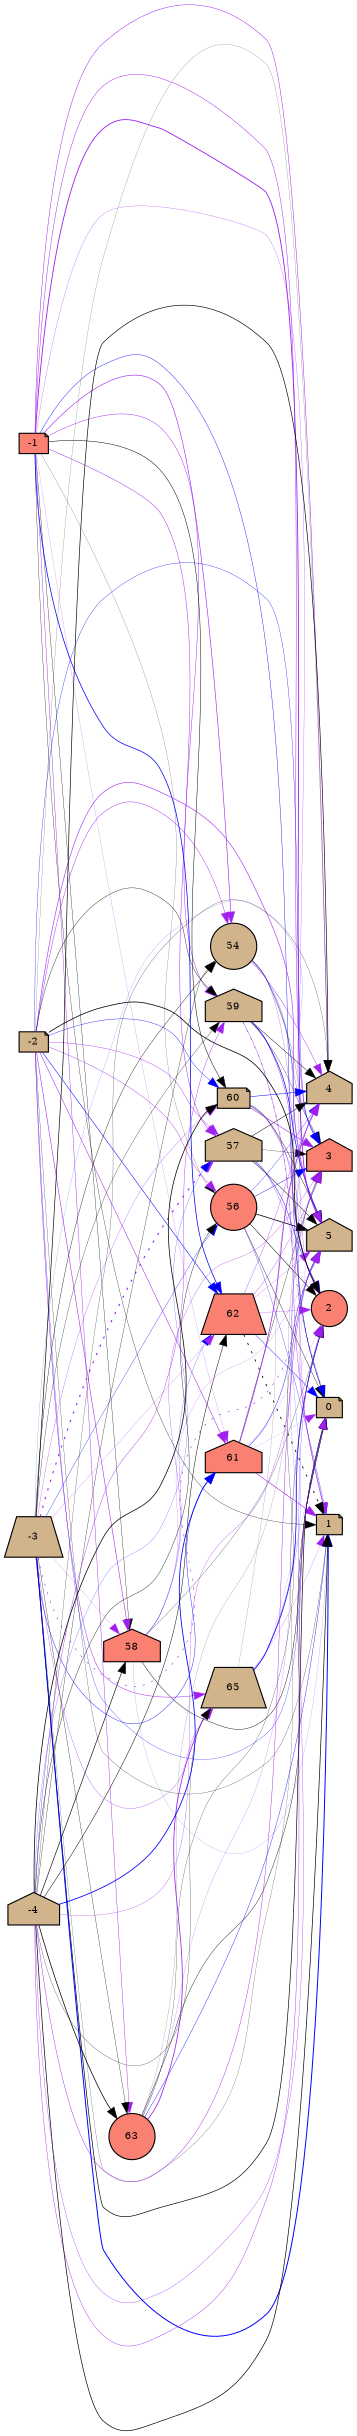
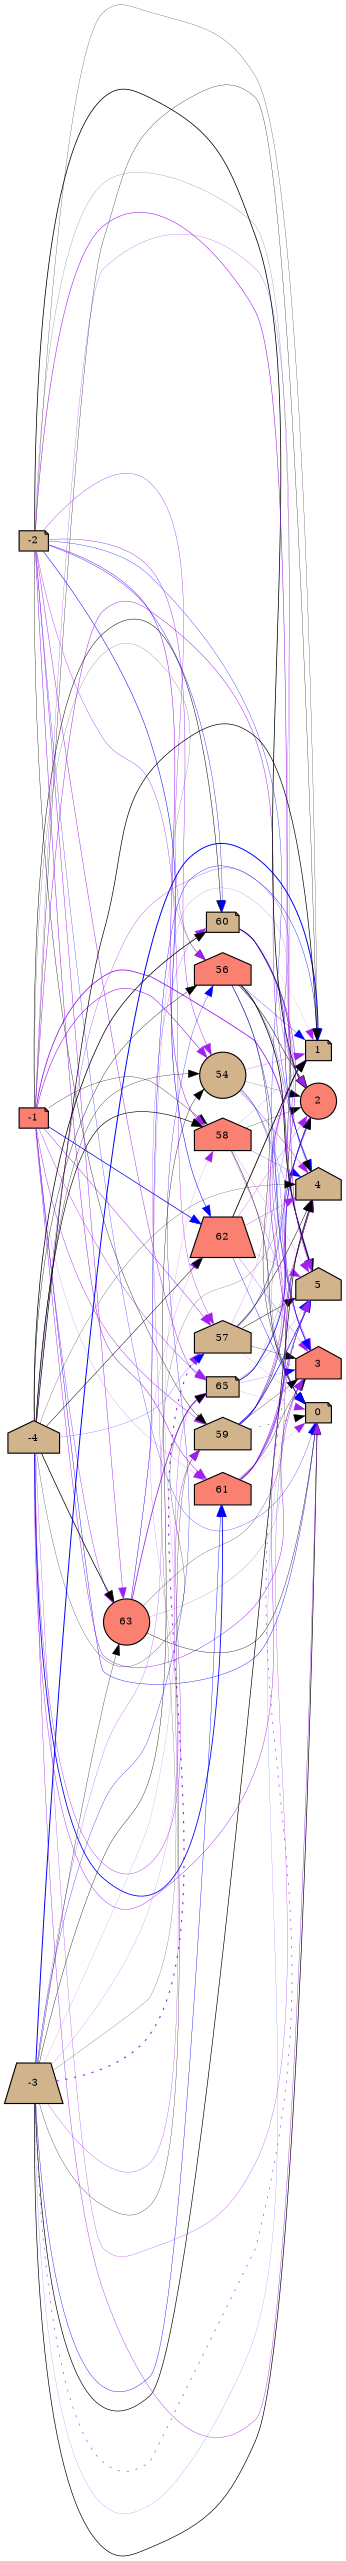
none -> (72, 992)
(234, 1207) -> (223, 971)
none -> (109, 1265)
(265, 1381) -> (257, 1161)
(180, 1491) -> (271, 1161)
(234, 1688) -> (223, 1387)
